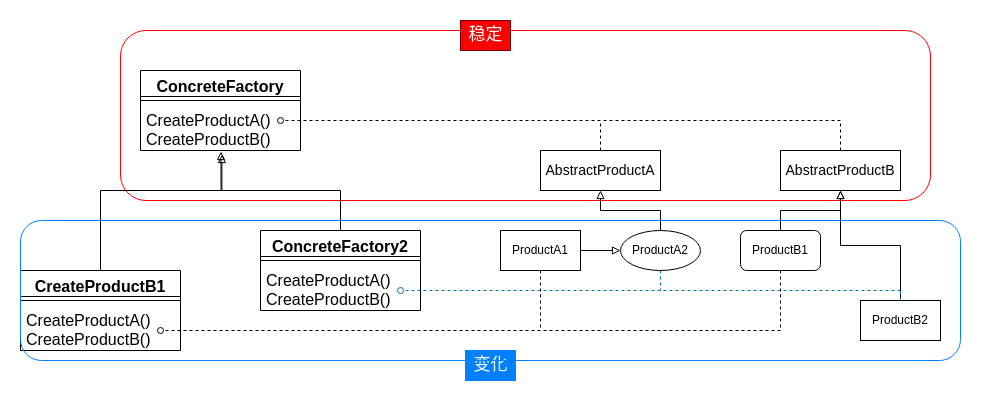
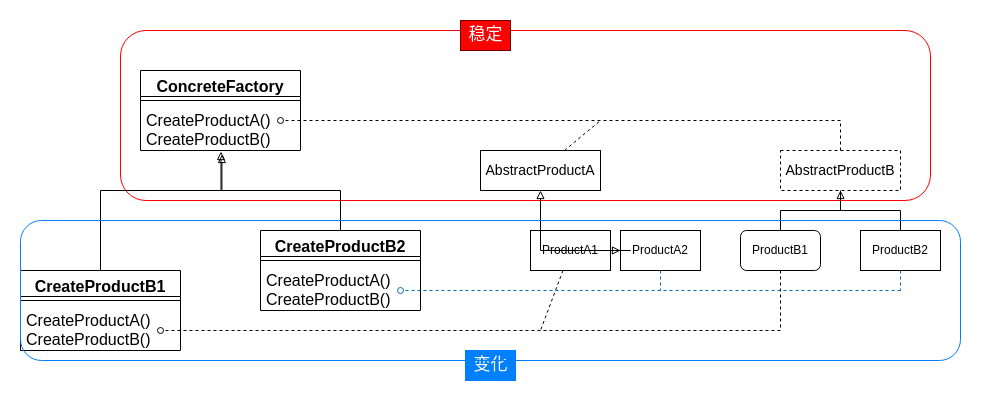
(601, 171) -> (541, 171)
(841, 171) -> (841, 171)
(838, 211) -> (841, 194)
(340, 247) -> (340, 247)
(541, 251) -> (571, 251)
(661, 251) -> (661, 251)
(901, 321) -> (901, 251)
